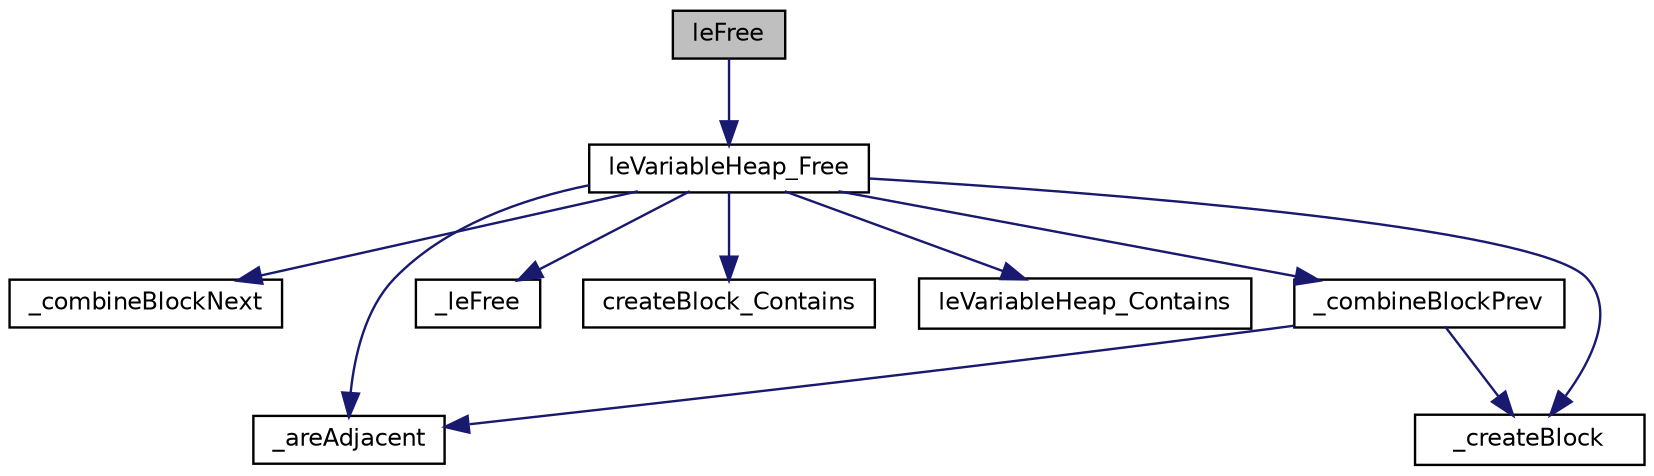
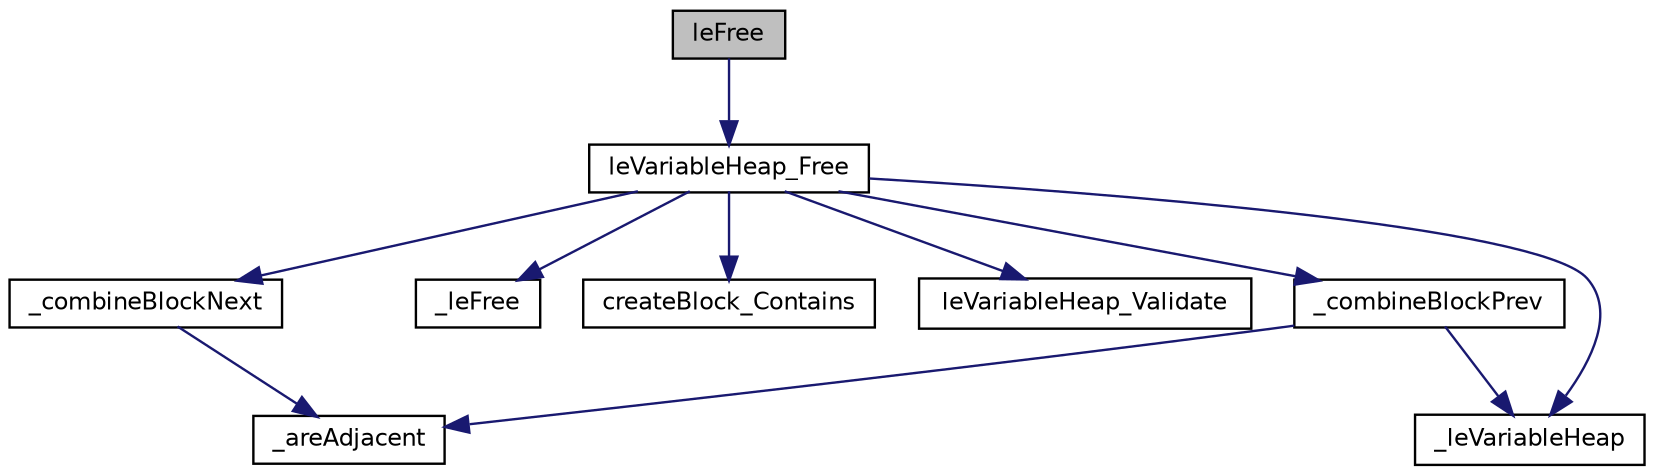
(417, 258) -> (237, 365)
(1085, 304) -> (1085, 304)
(1530, 440) -> (1530, 440)
